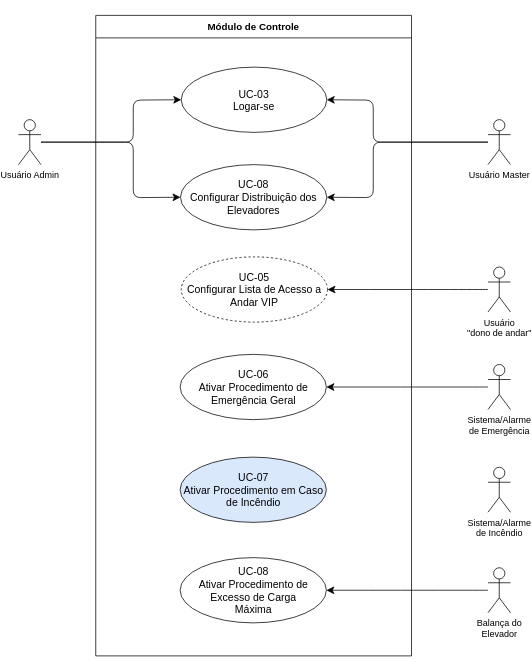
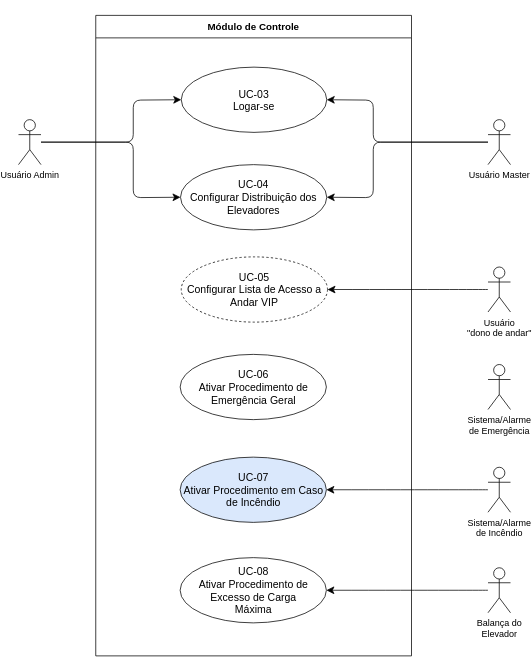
(254, 198) -> (254, 198)
(334, 387) -> none
none -> (409, 490)
